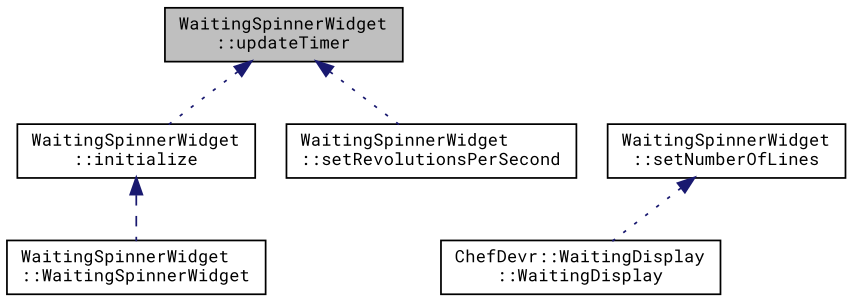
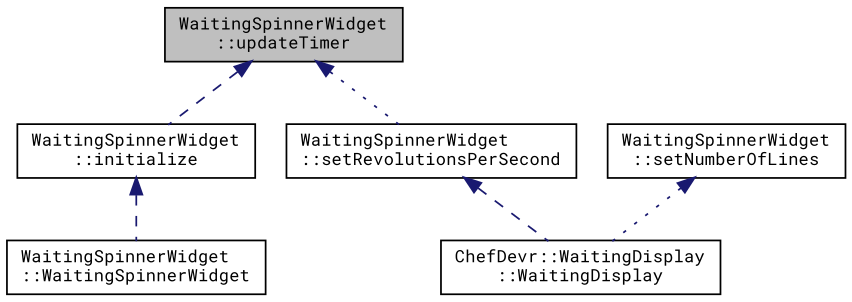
(203, 98) -> (203, 98)
none -> (513, 215)
